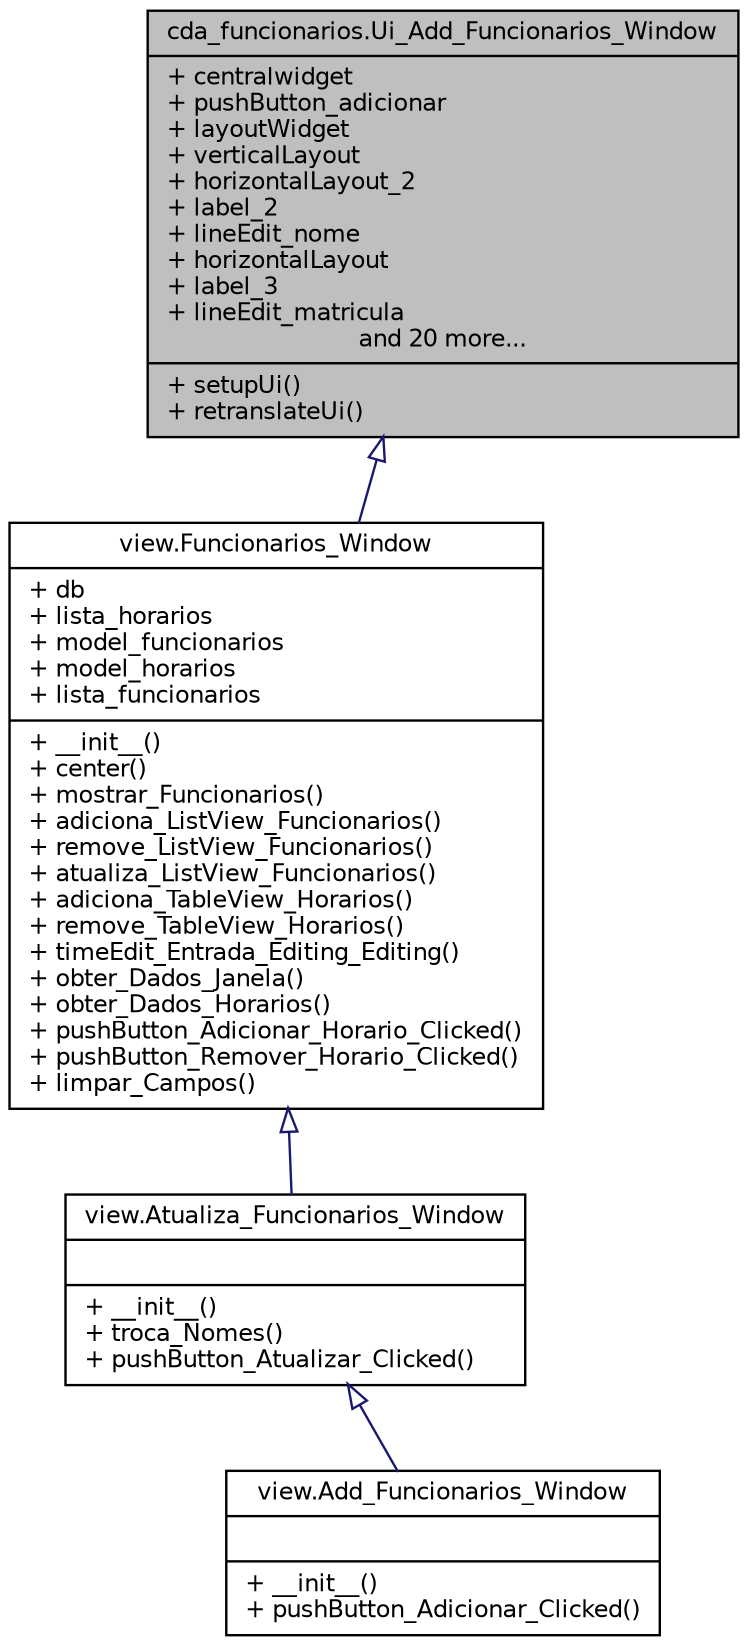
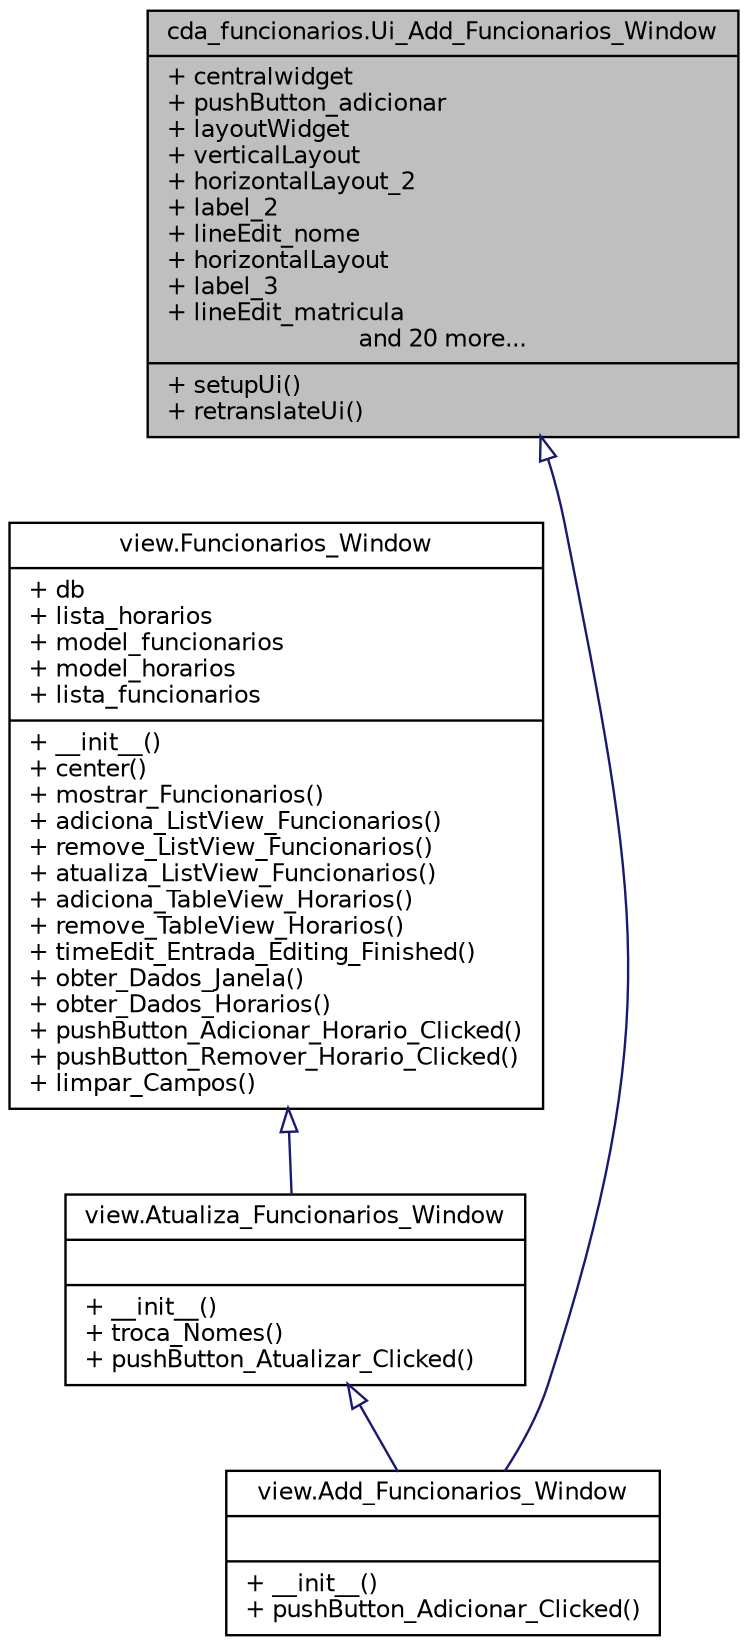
(368, 492) -> (628, 972)
(244, 953) -> (252, 953)
